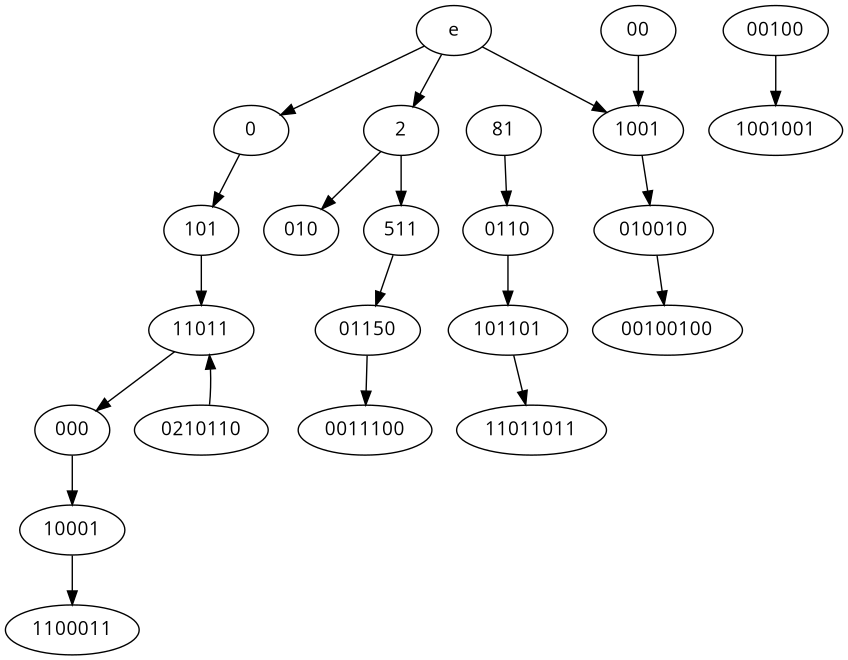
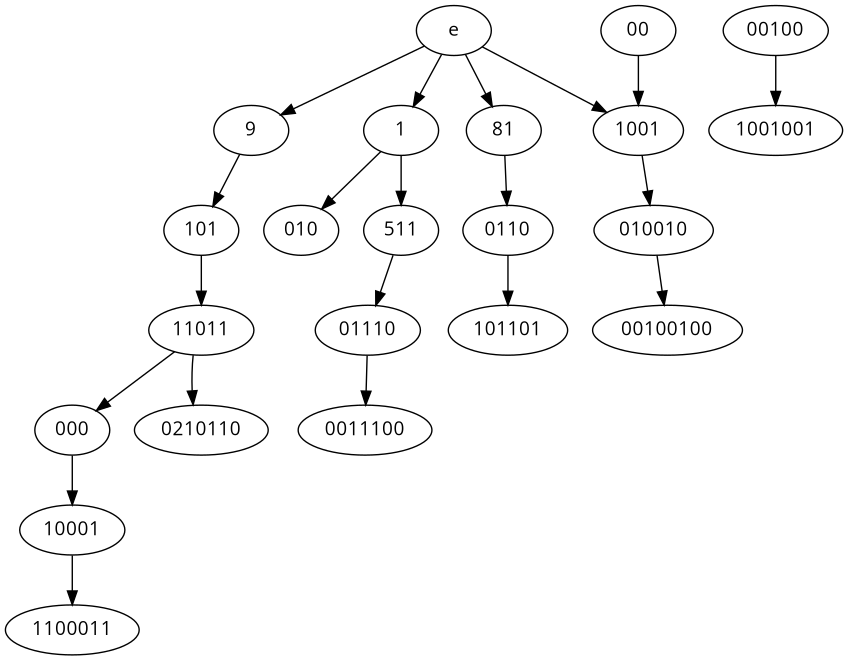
none -> (476, 74)
(251, 130) -> (251, 130)
(401, 130) -> (401, 130)
(368, 330) -> (368, 330)
(211, 387) -> (192, 373)
(532, 430) -> none
